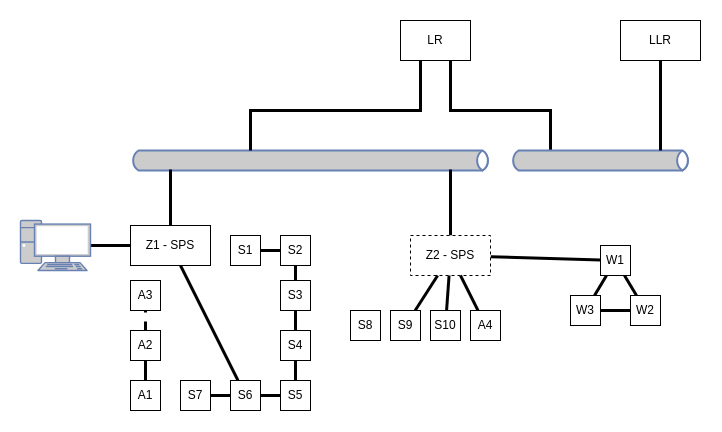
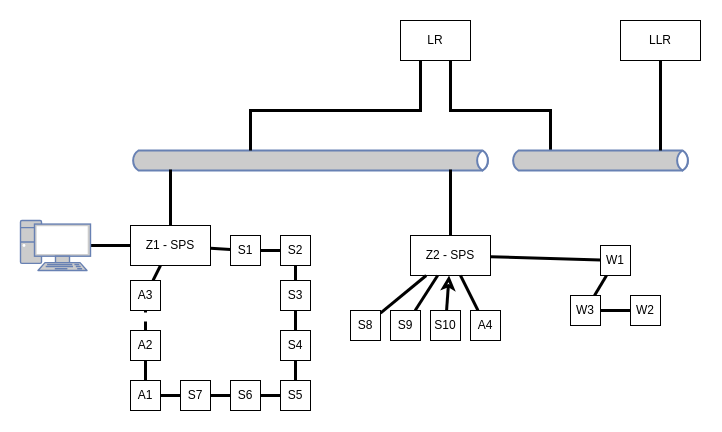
(451, 256) -> (451, 256)
none -> (157, 273)
(448, 284) -> (448, 288)
(630, 285) -> none
none -> (403, 295)
(209, 323) -> (221, 249)
none -> (171, 396)
